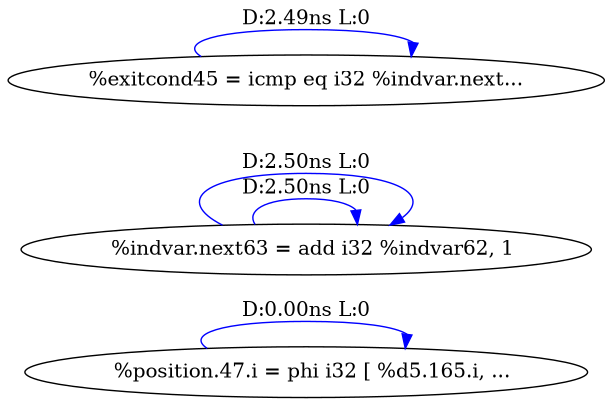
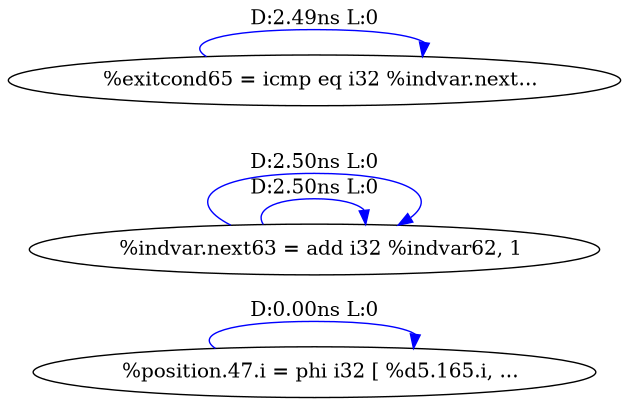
(306, 80) -> (314, 80)
